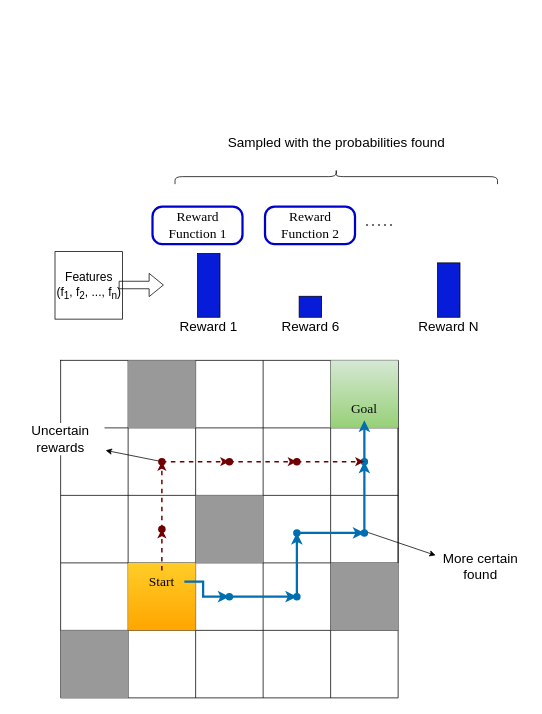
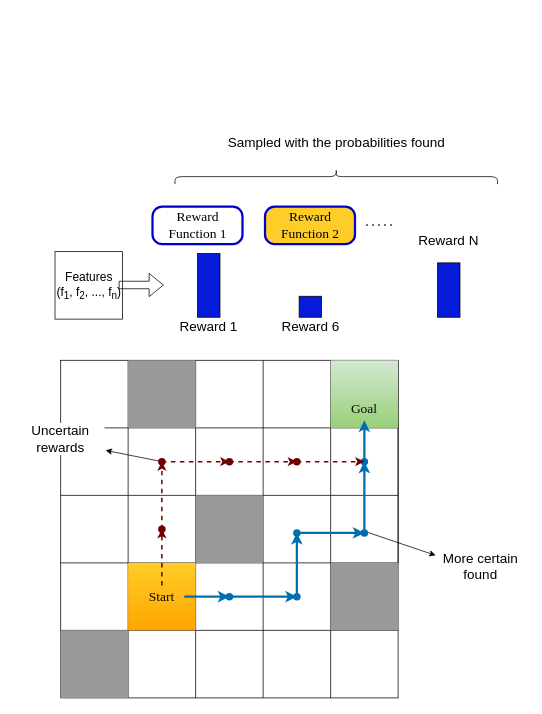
(310, 225) -> (310, 225)
(449, 327) -> (449, 240)
(162, 582) -> (162, 597)
